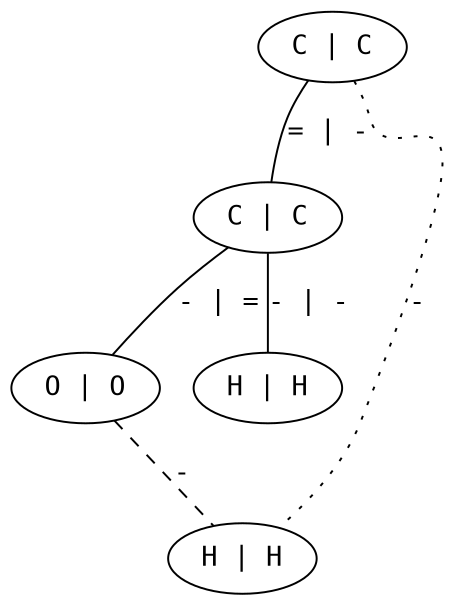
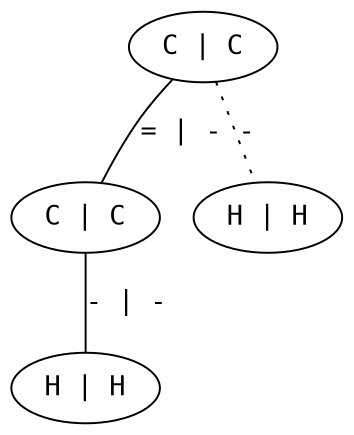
(86, 388) -> none
